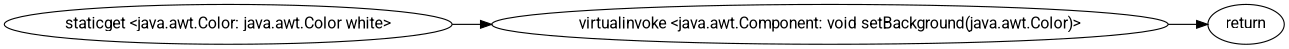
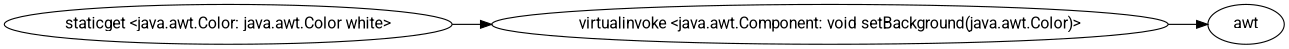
(1246, 24) -> (1246, 24)
